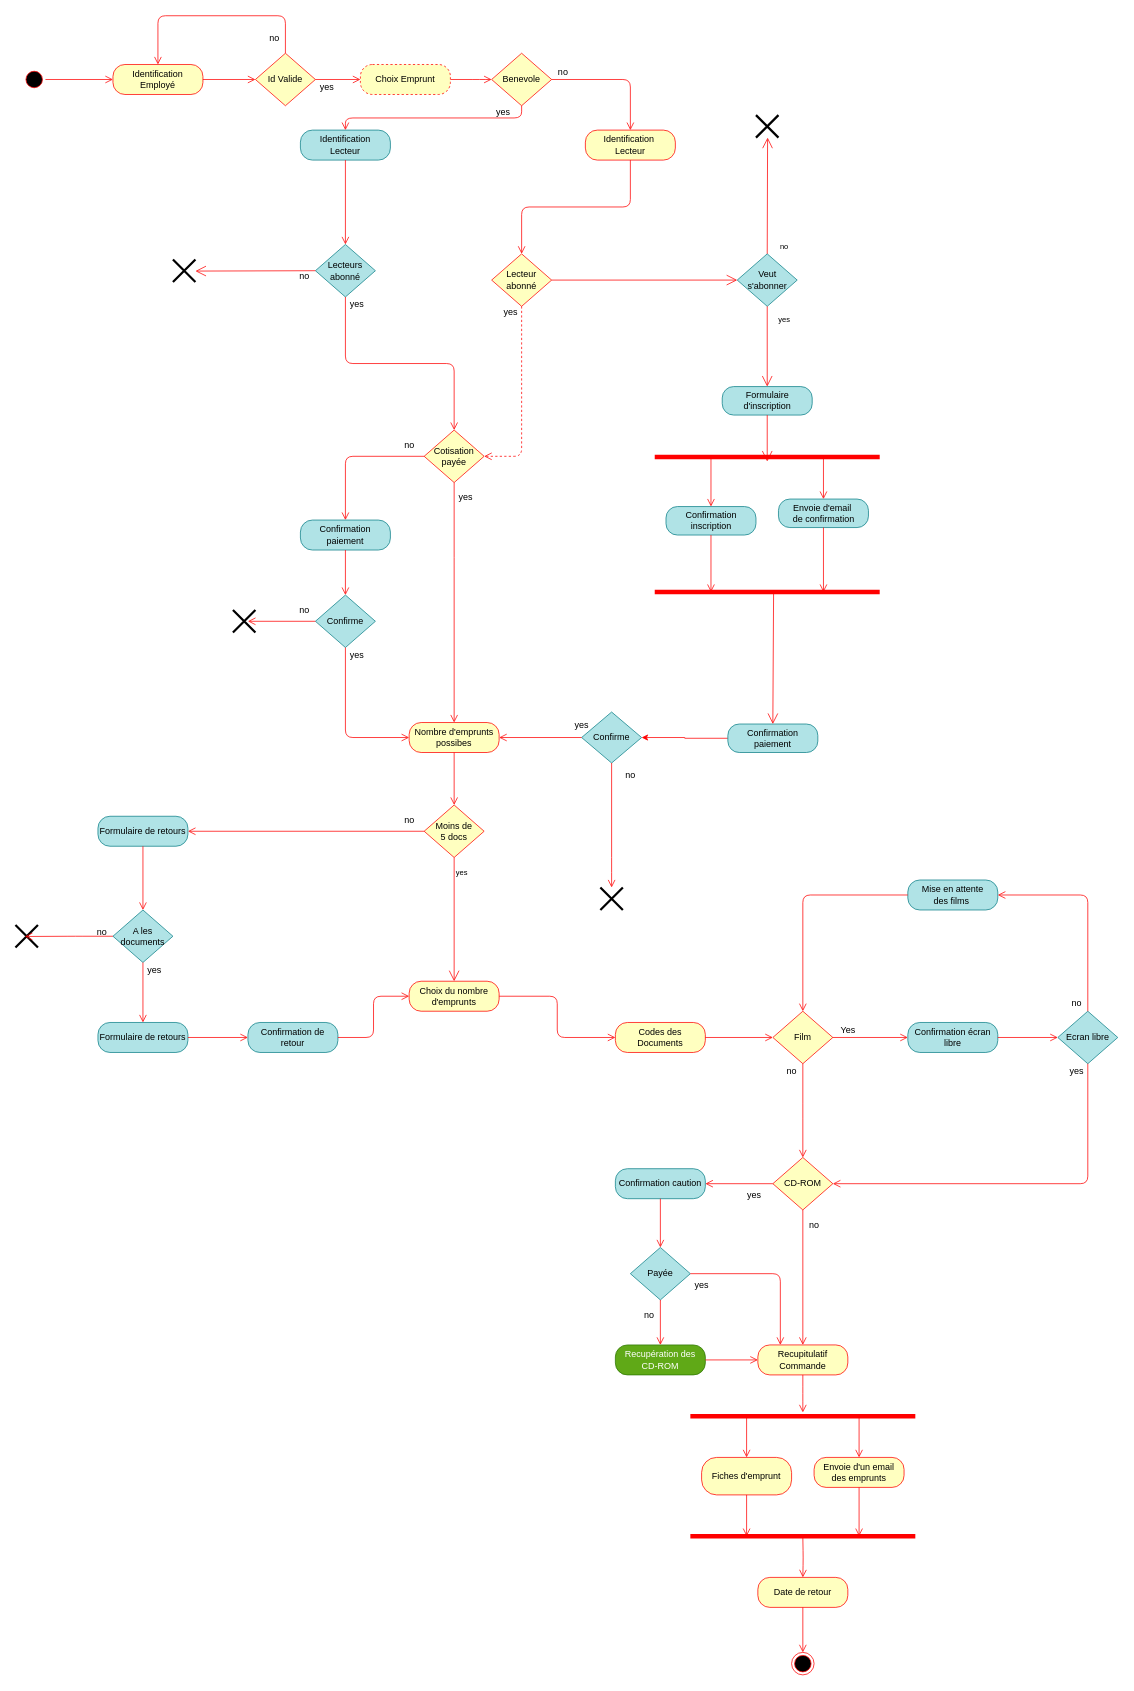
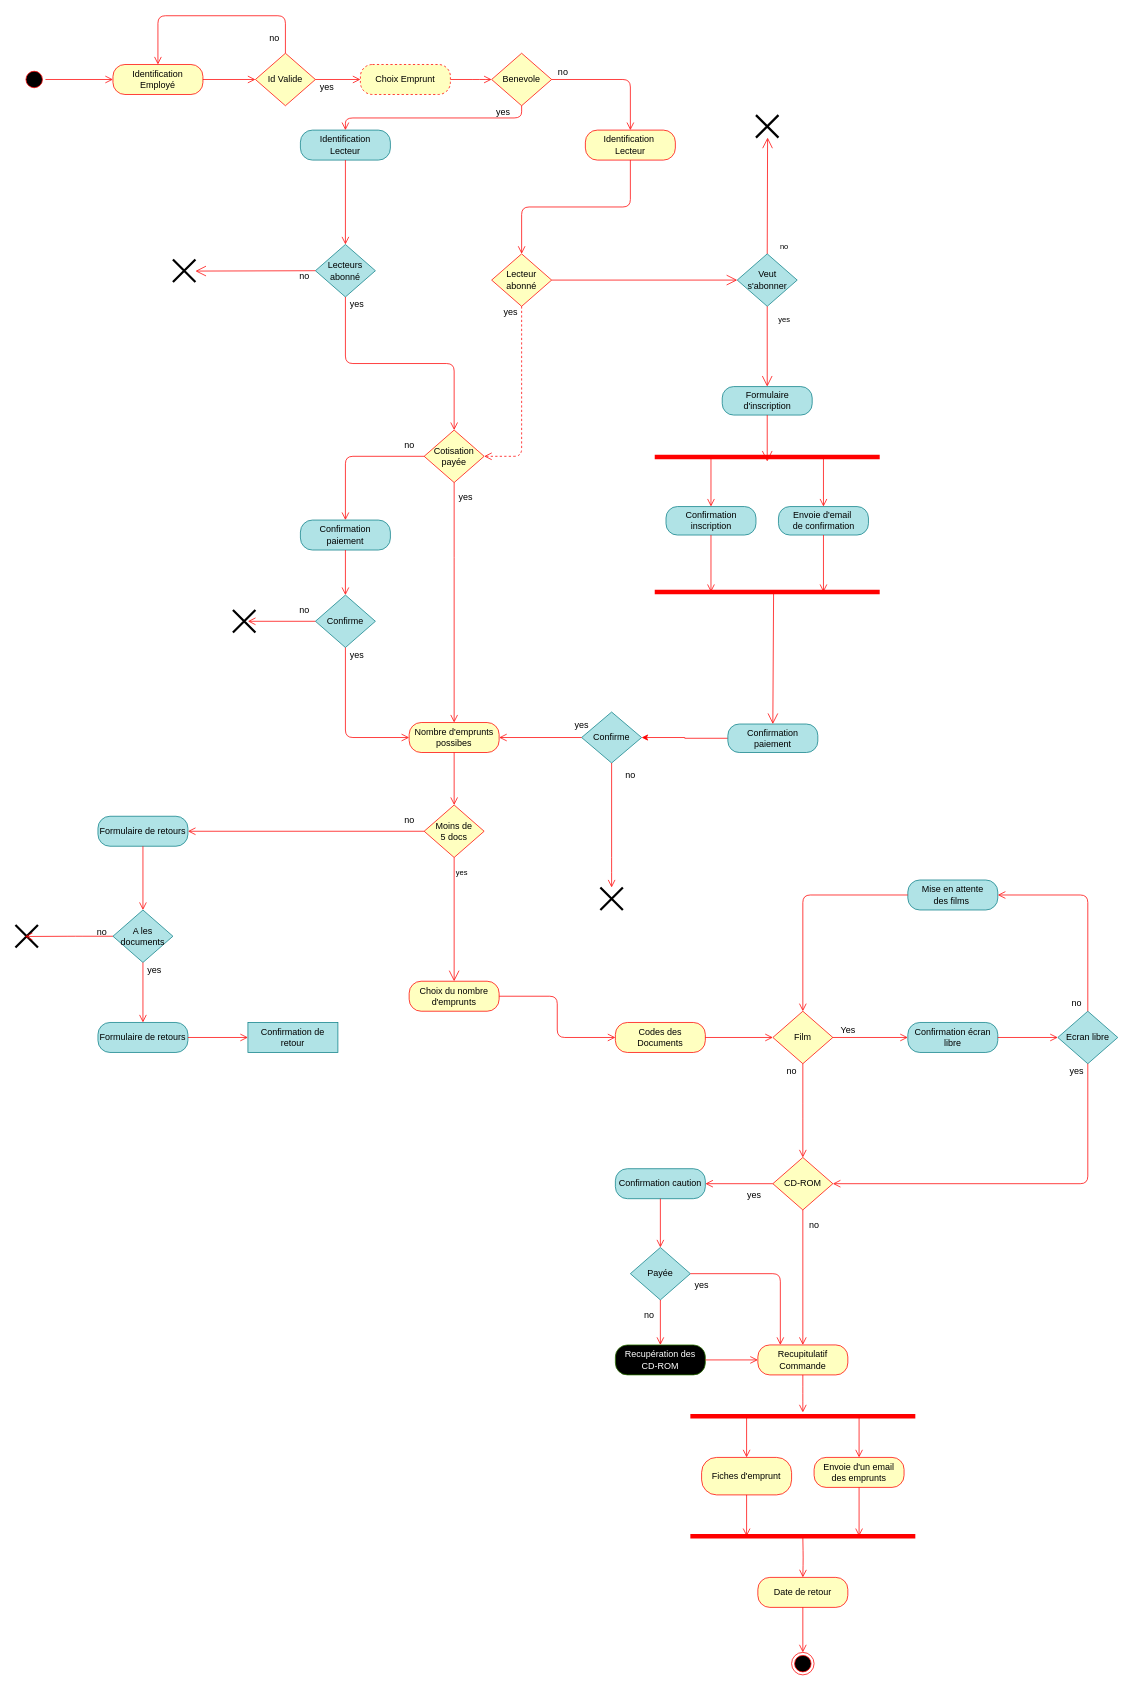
(824, 513) -> (824, 521)
(374, 1018) -> none
(293, 1038) -> (293, 1038)
(660, 1360) -> (660, 1360)
